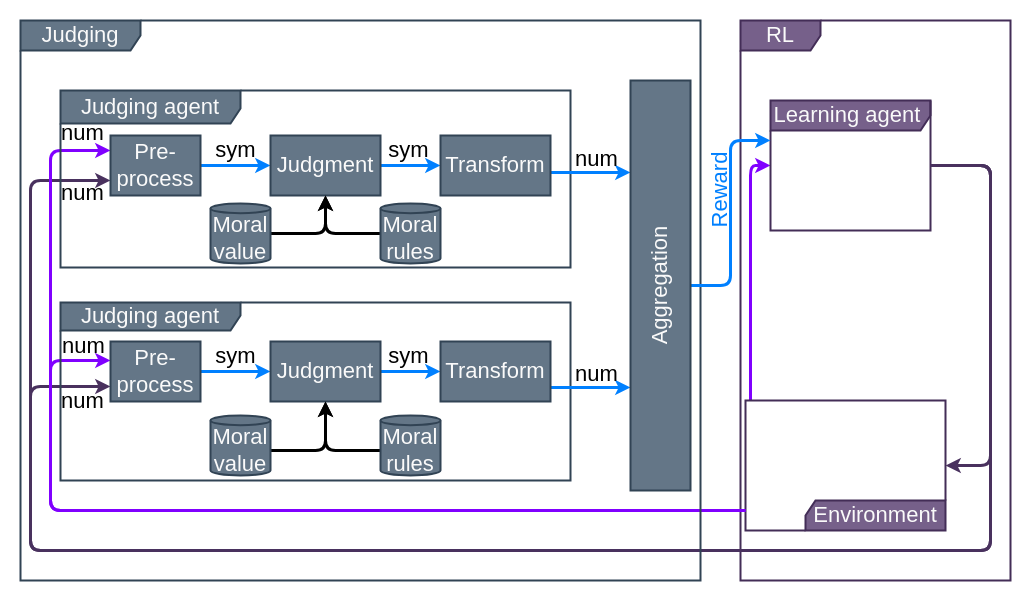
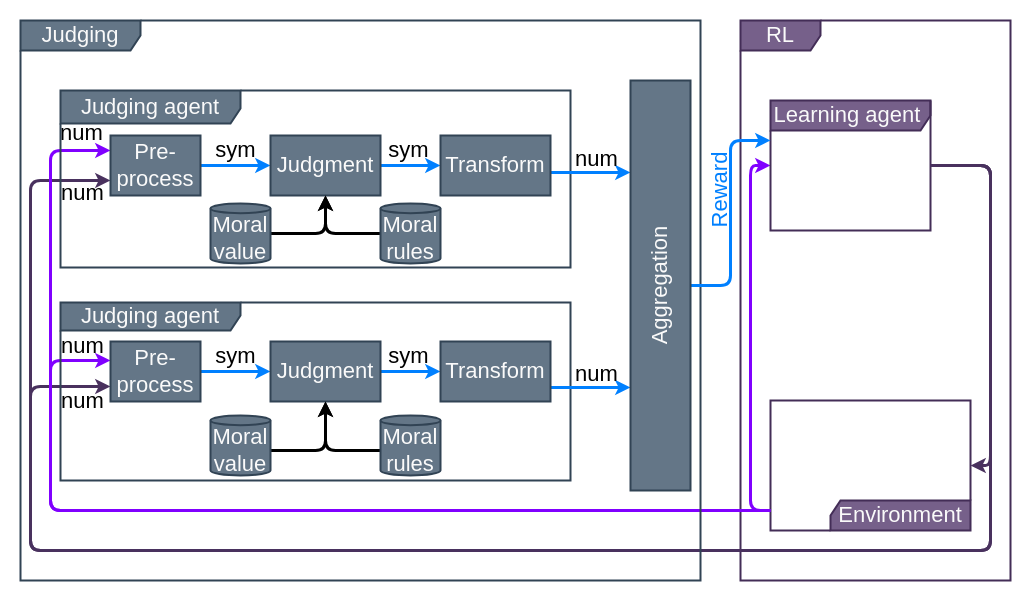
(846, 466) -> (871, 466)
